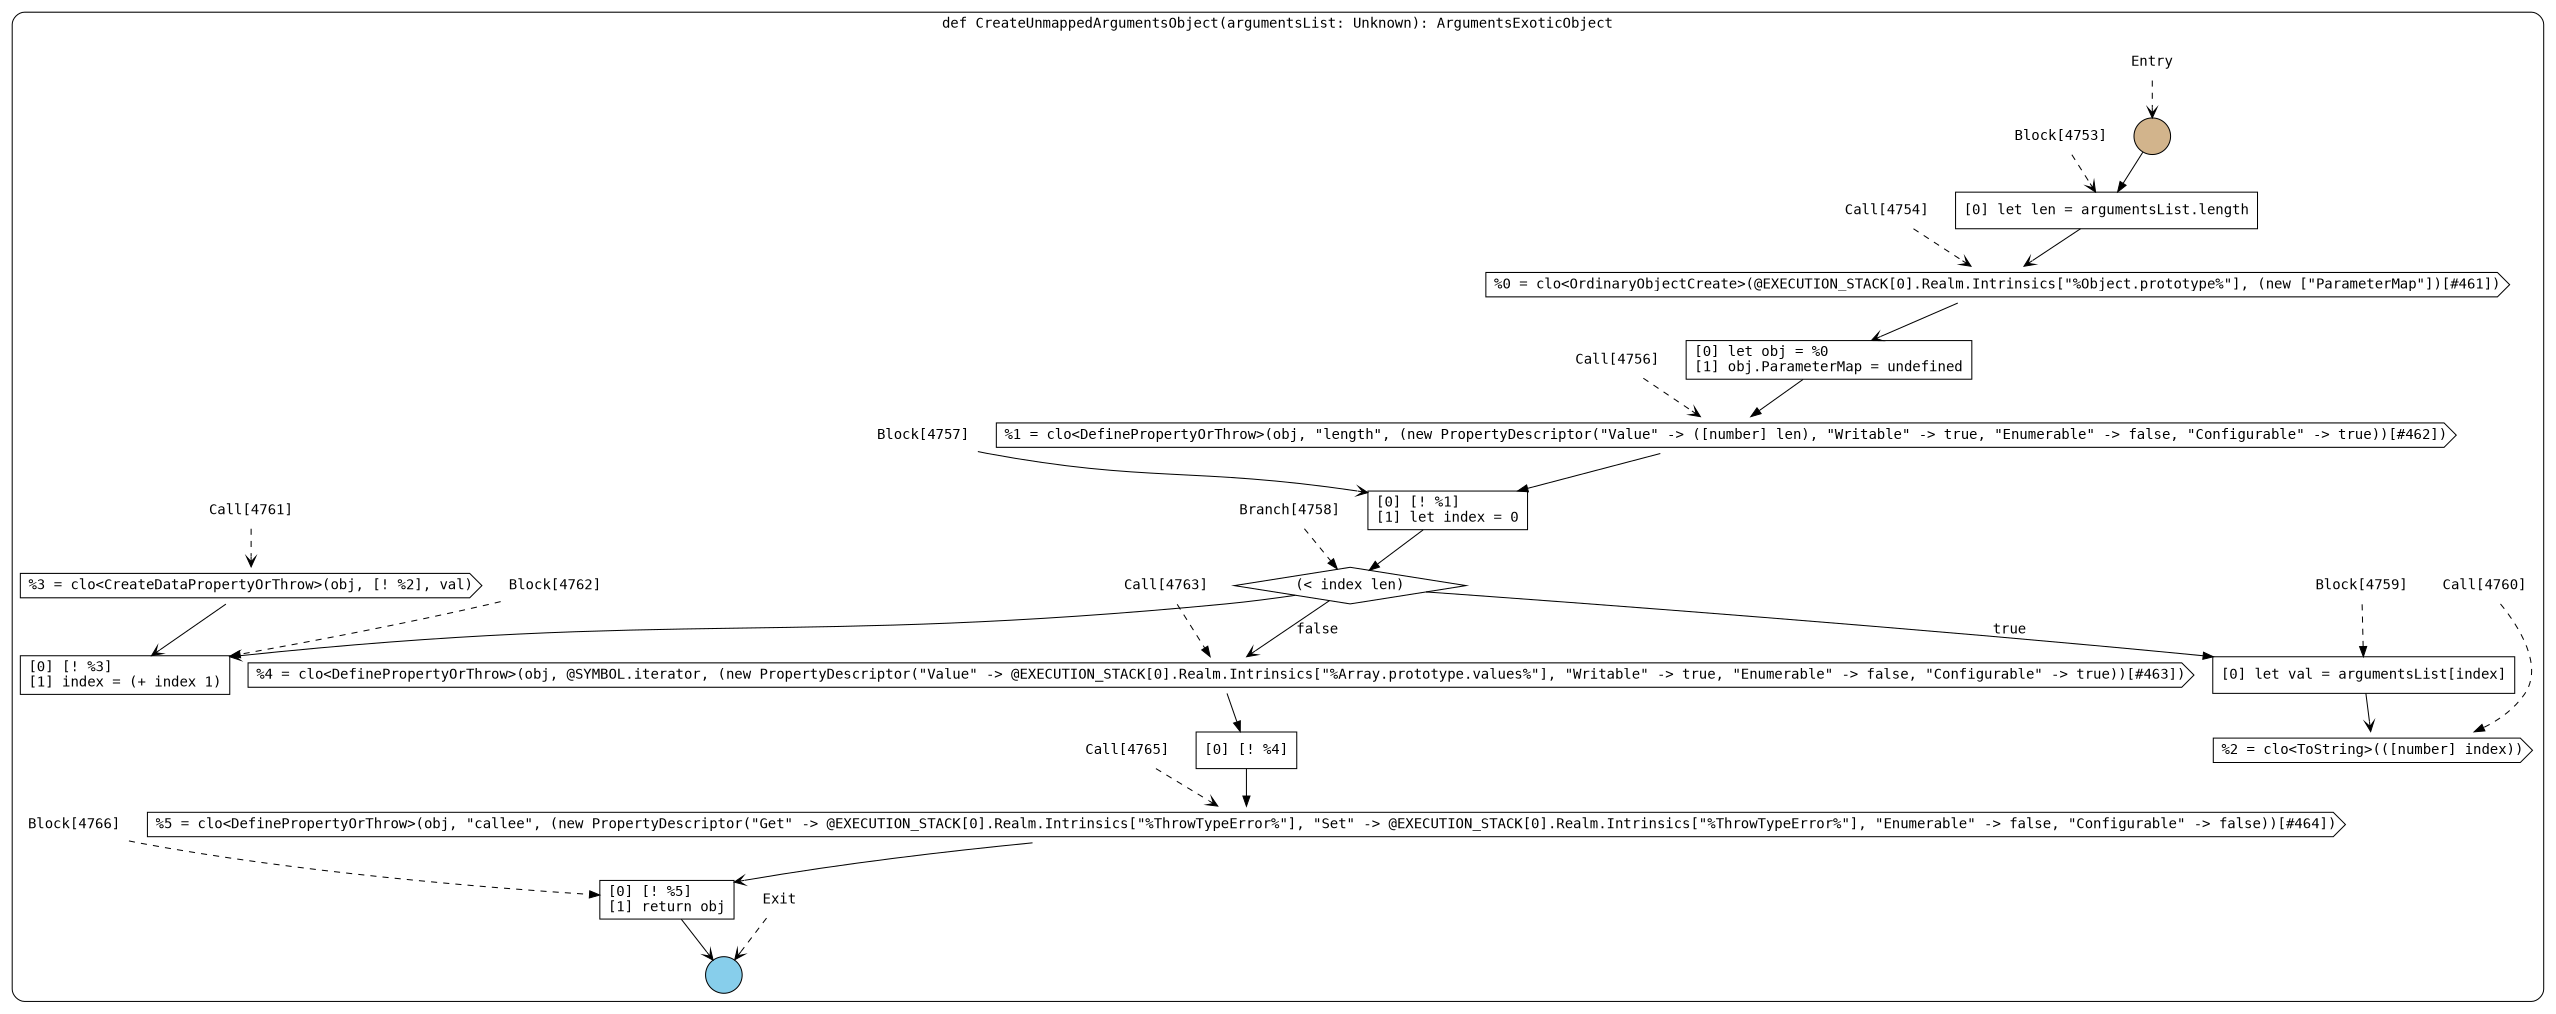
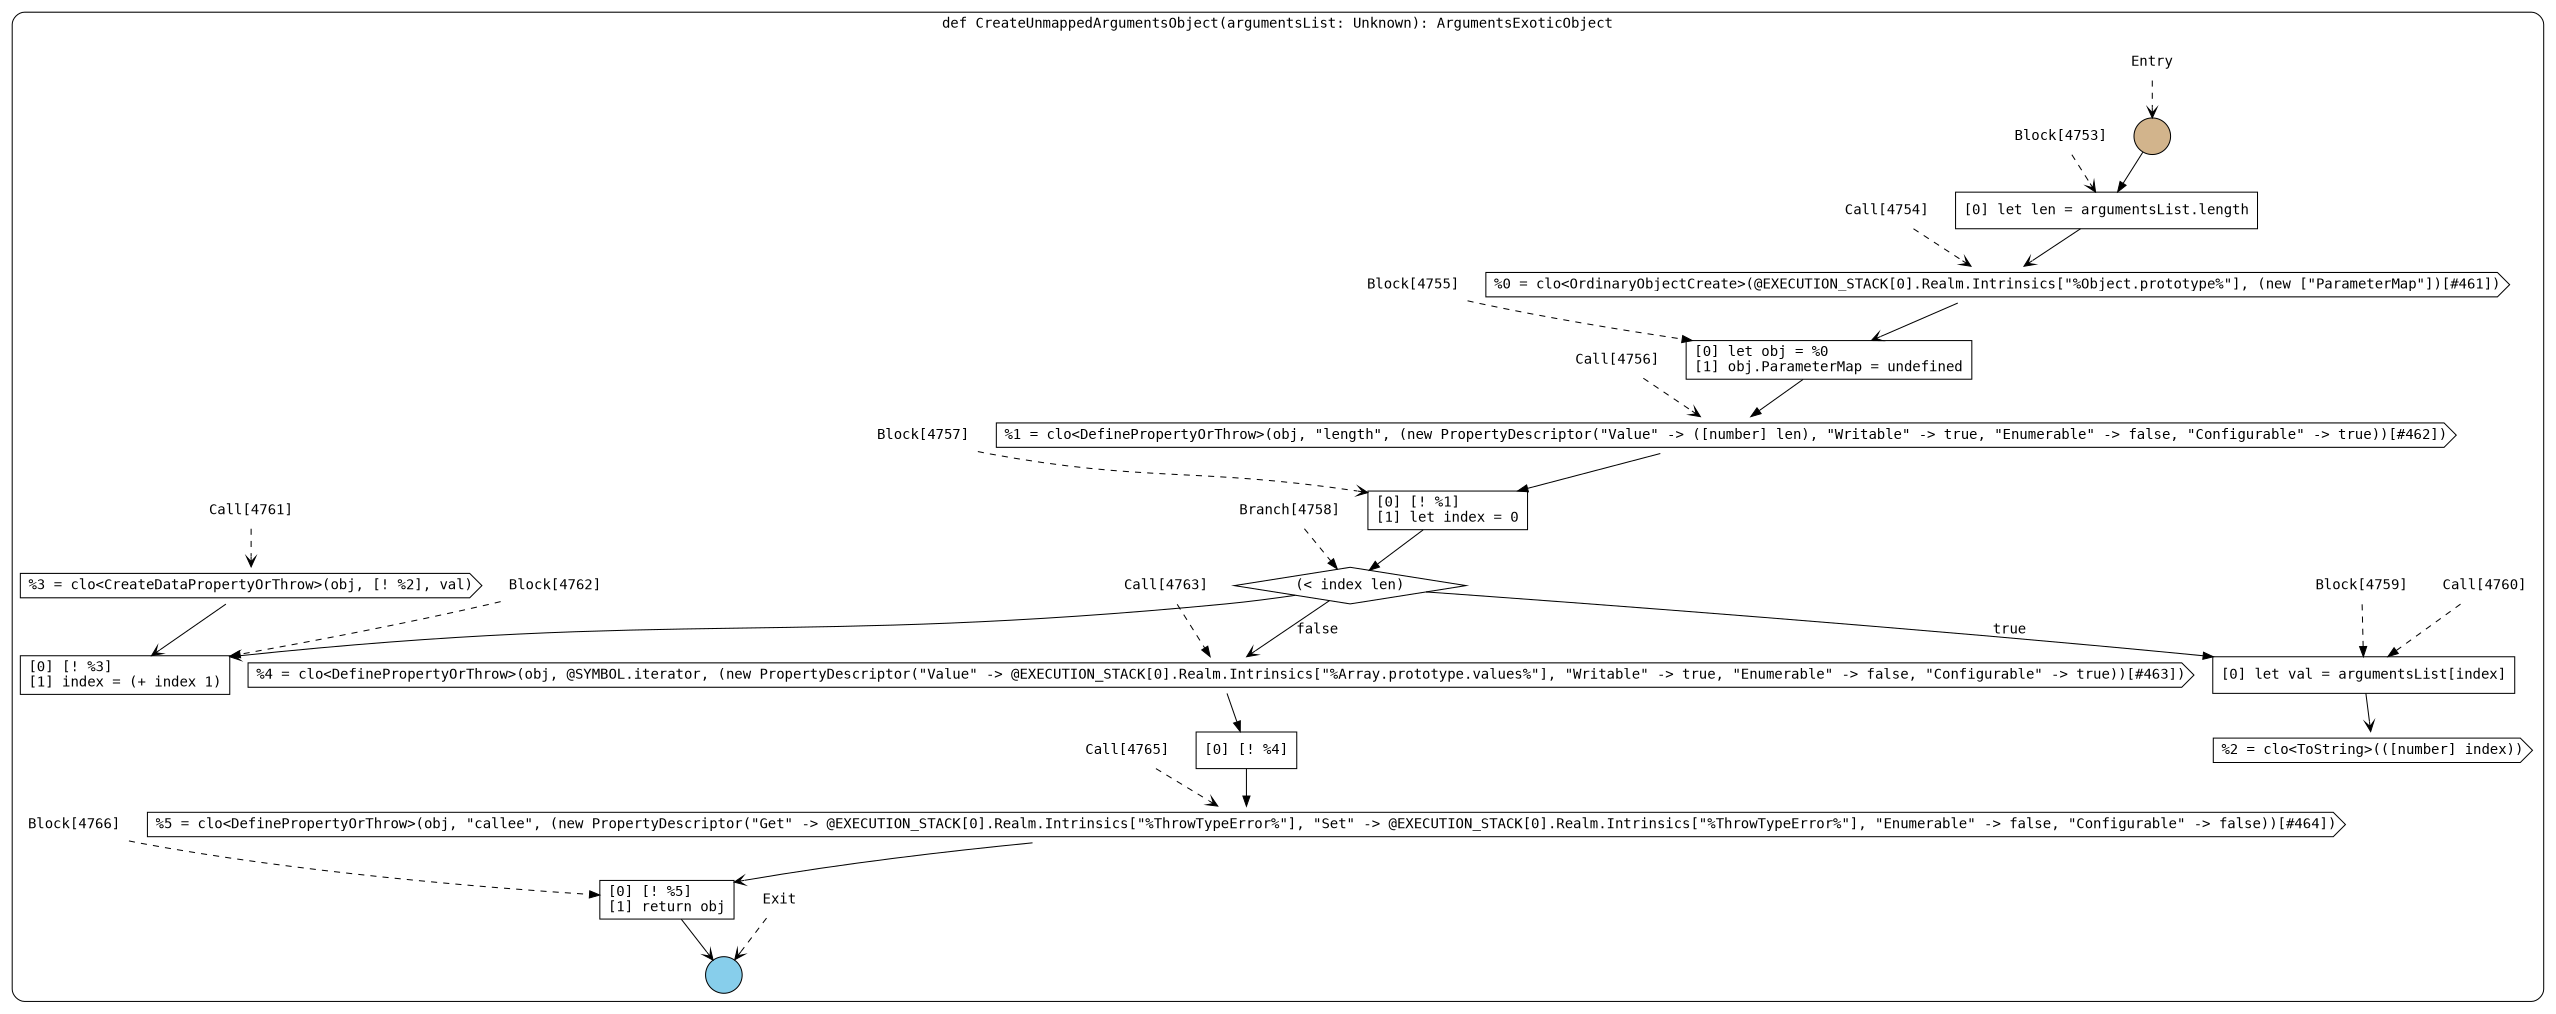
none -> (1413, 285)
(1167, 474) -> (1167, 474)
(2532, 672) -> (2428, 627)
